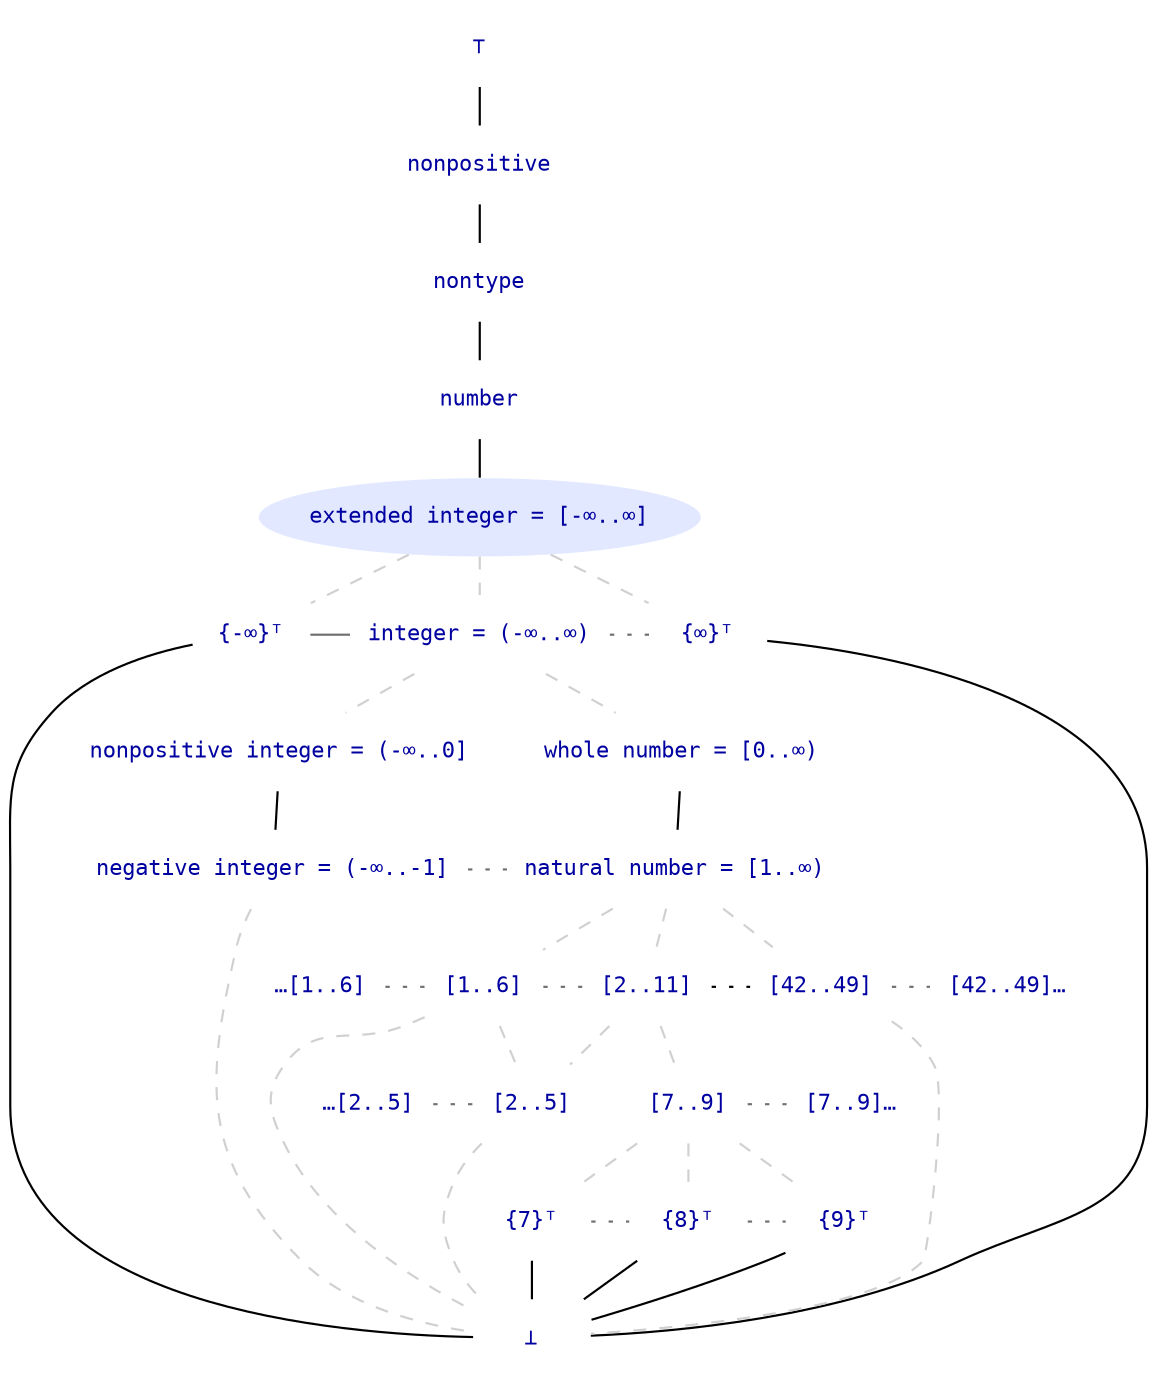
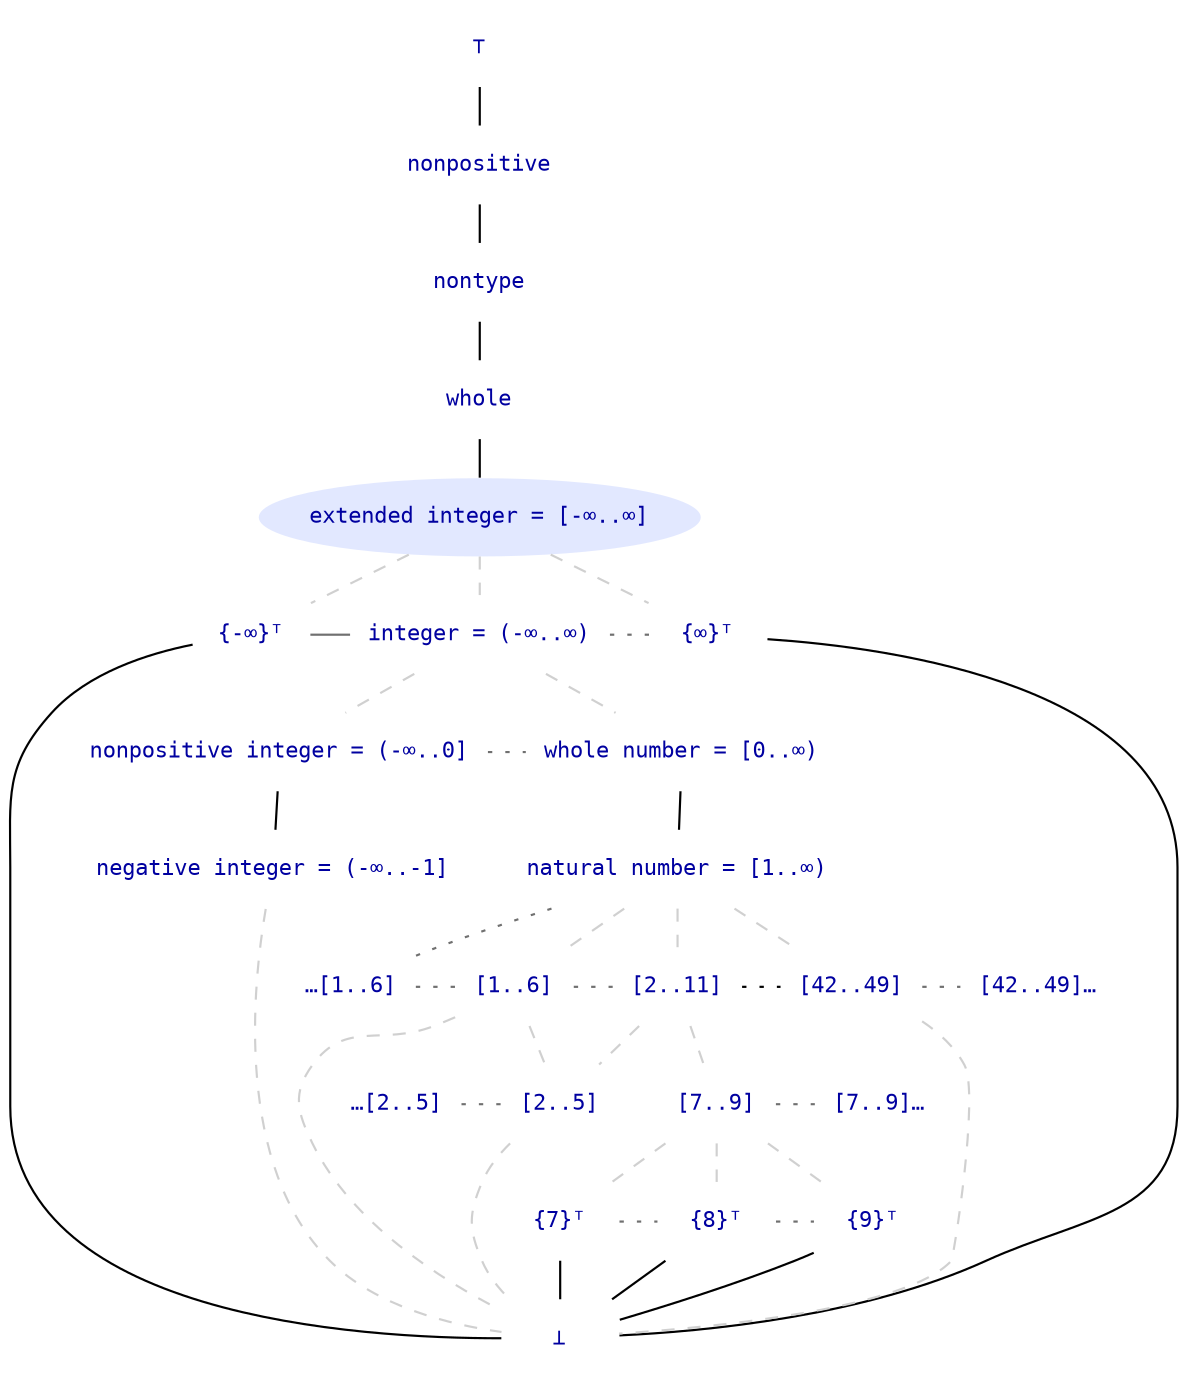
(480, 400) -> (480, 400)
none -> (507, 752)
(487, 869) -> (483, 931)
